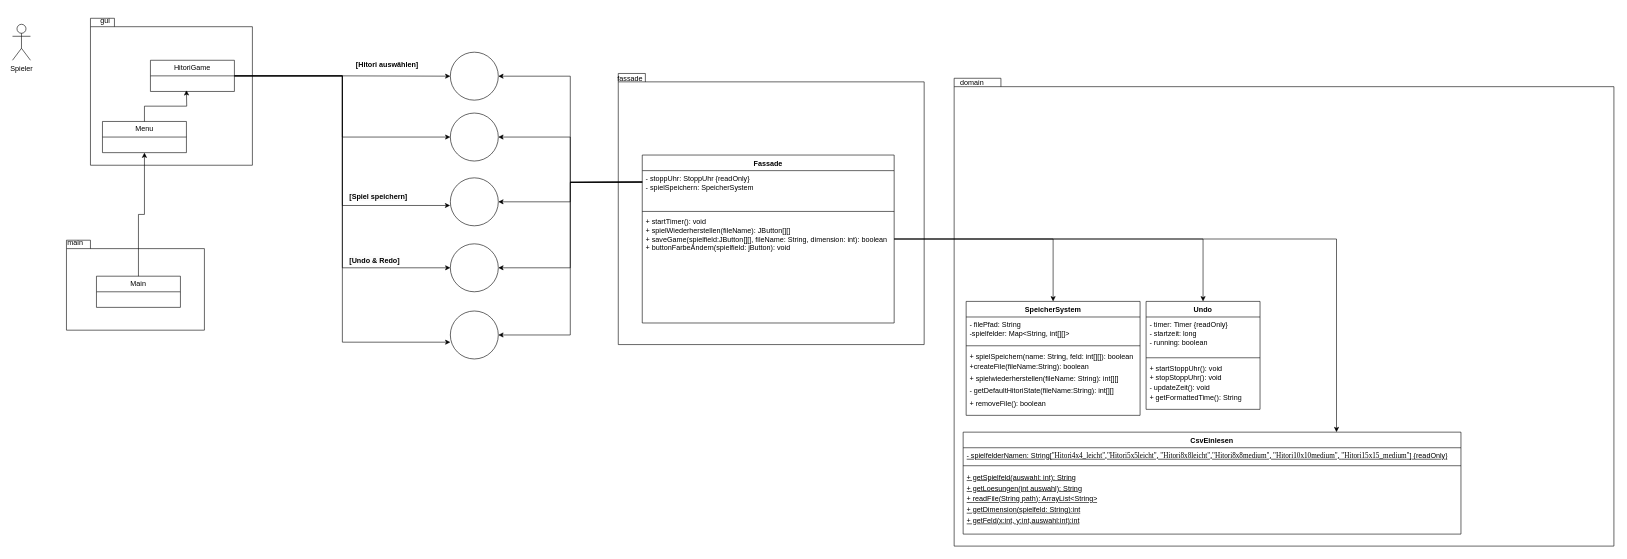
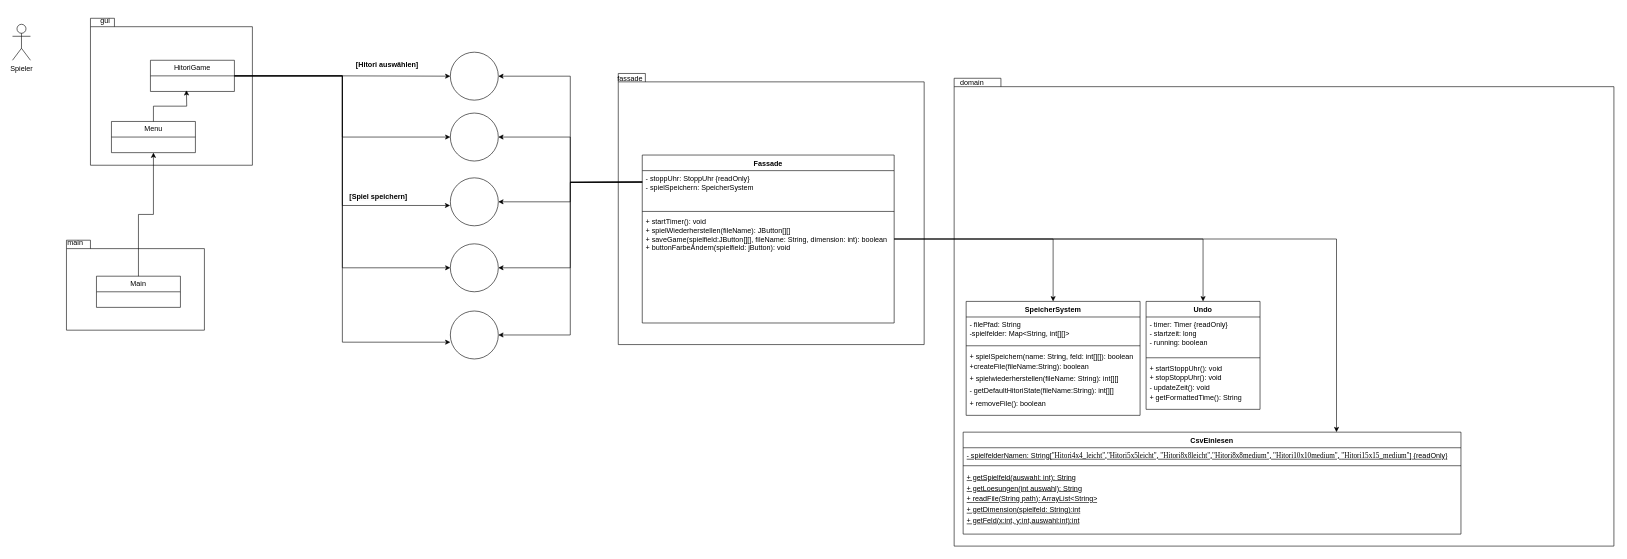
(144, 137) -> (153, 137)
(393, 264) -> none
